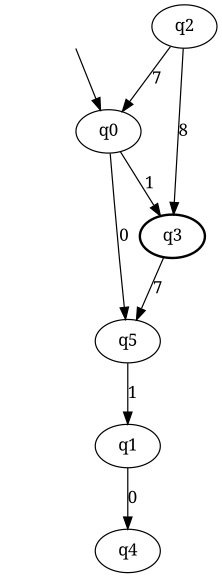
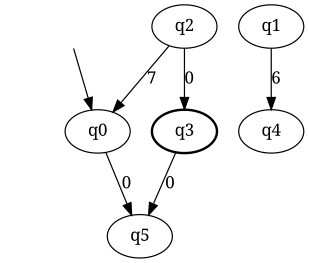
(183, 131) -> (189, 79)
(137, 179) -> none
(158, 289) -> (170, 184)
(128, 388) -> none
(133, 498) -> (276, 79)
